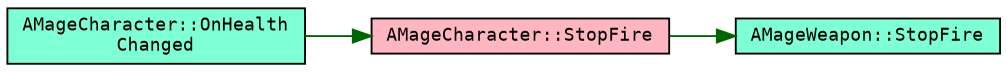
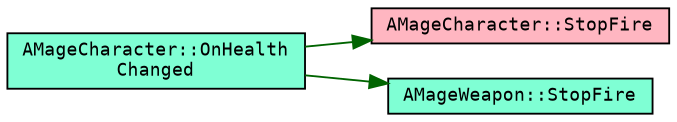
(693, 36) -> (337, 78)
